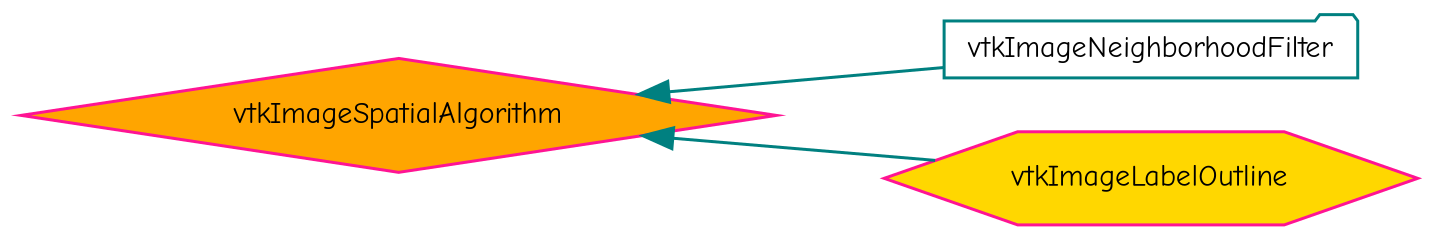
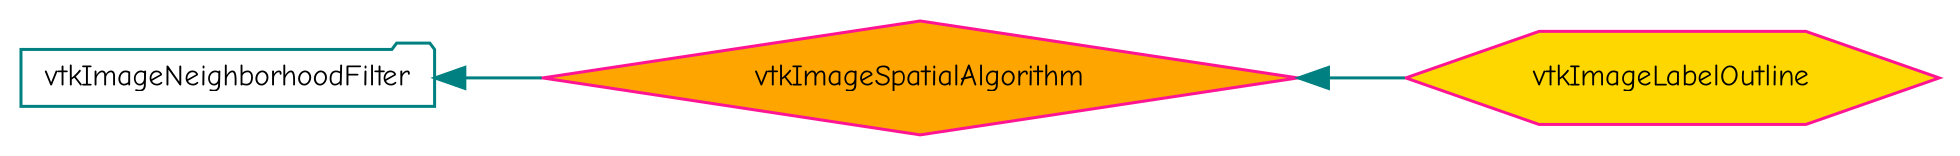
(807, 80) -> (503, 78)
